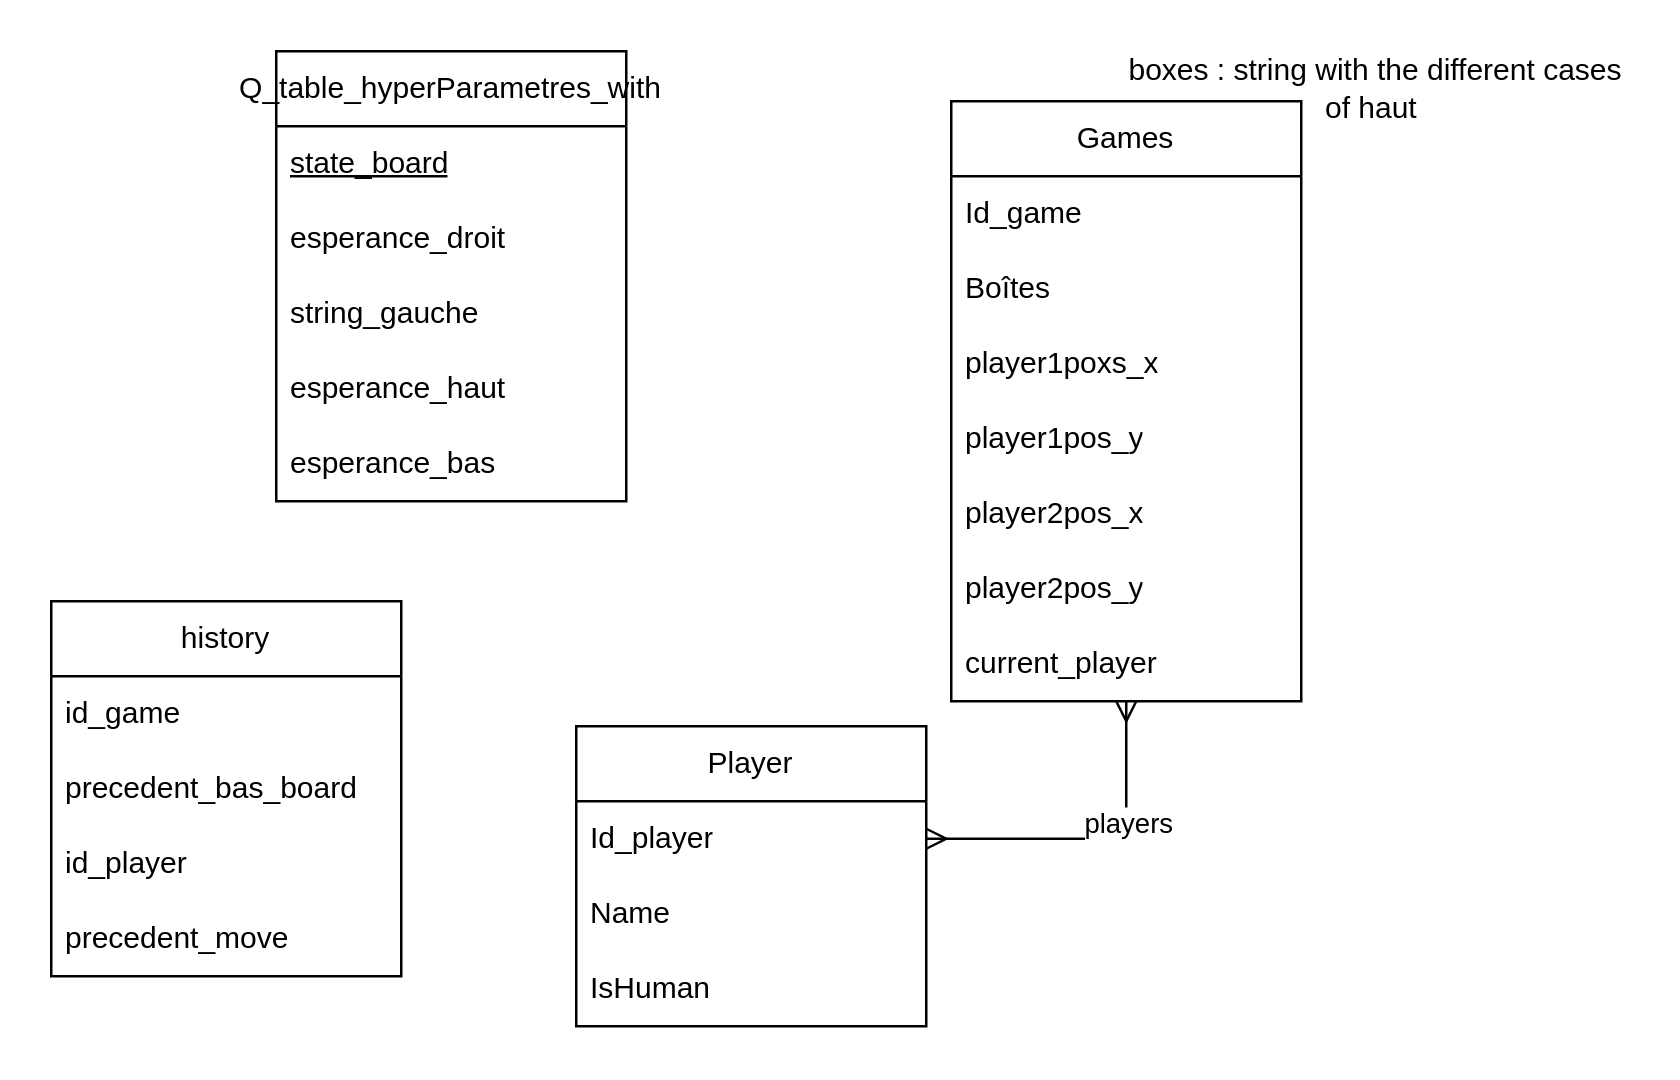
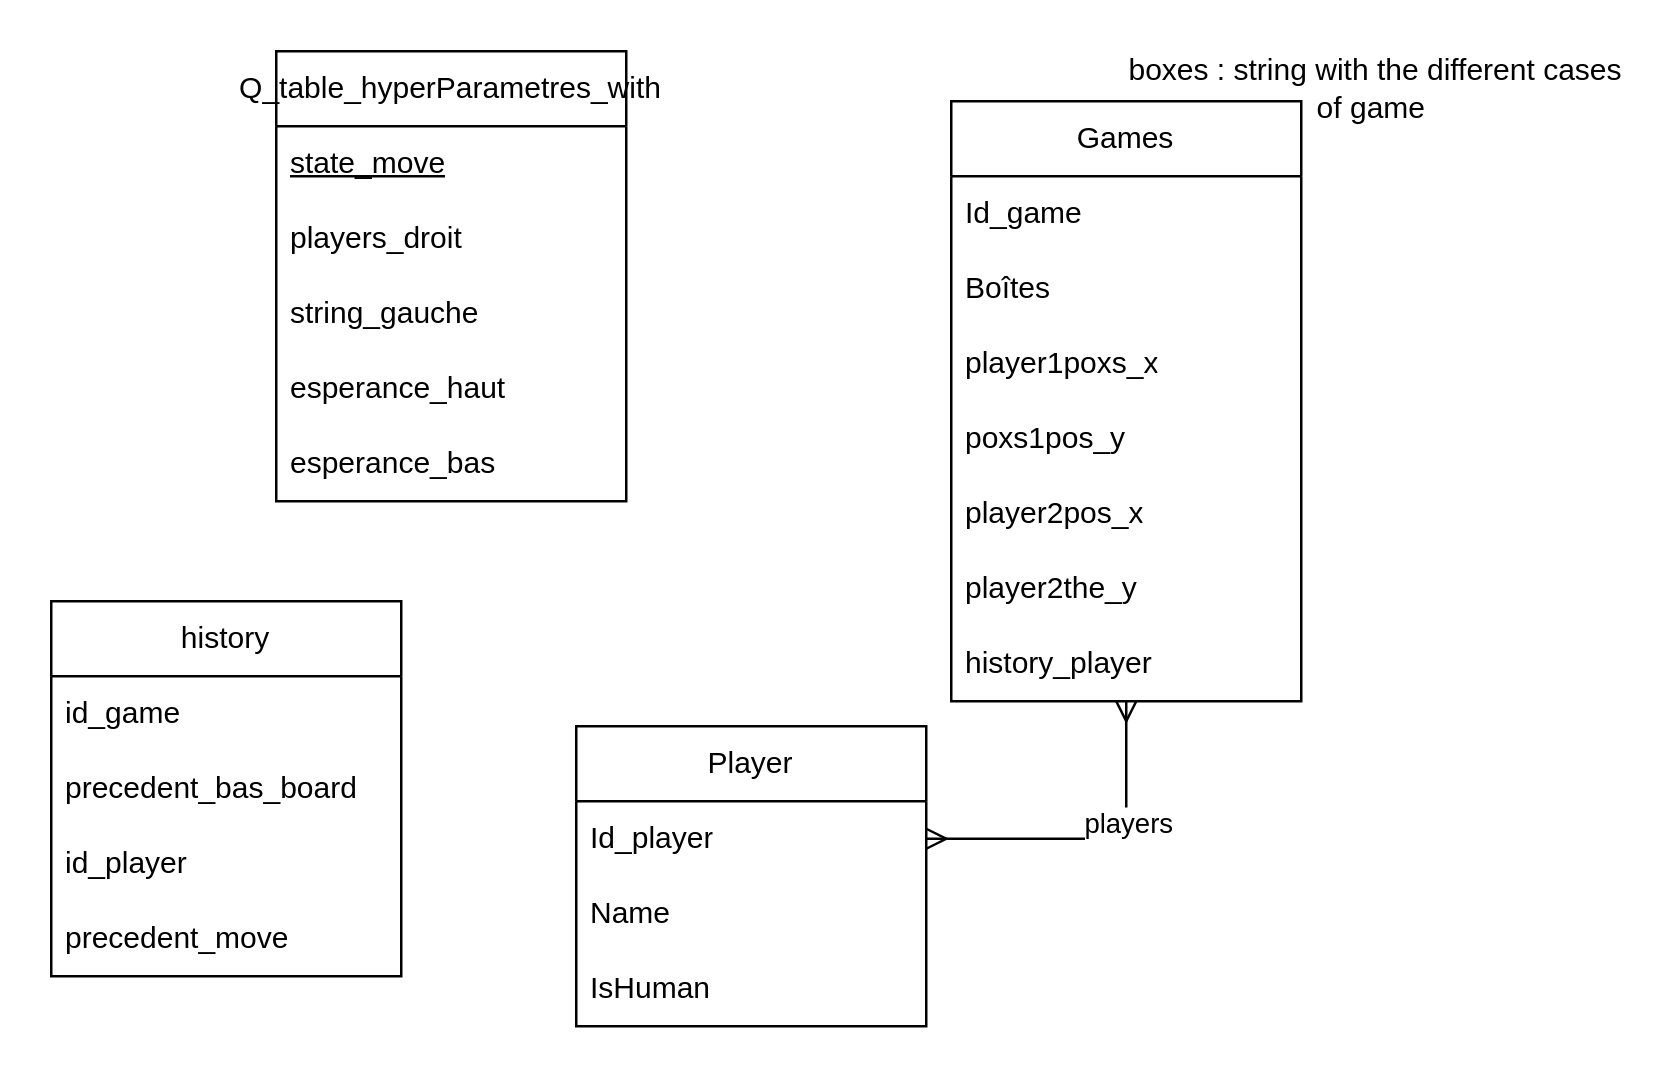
(1376, 89) -> (1376, 89)
(384, 164) -> (375, 164)
(413, 239) -> (393, 239)
(1063, 439) -> (1050, 439)
(1063, 589) -> (1063, 589)
(1080, 664) -> (1076, 664)
